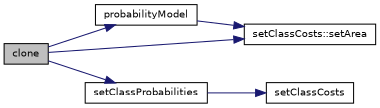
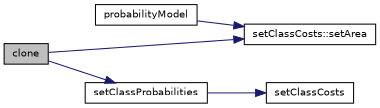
(77, 37) -> none
